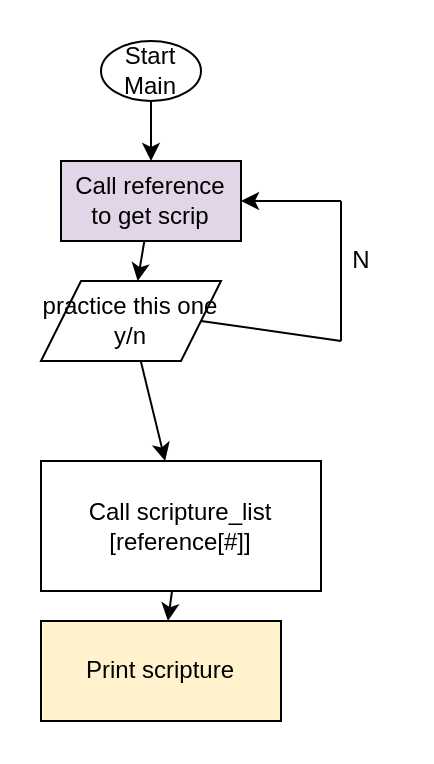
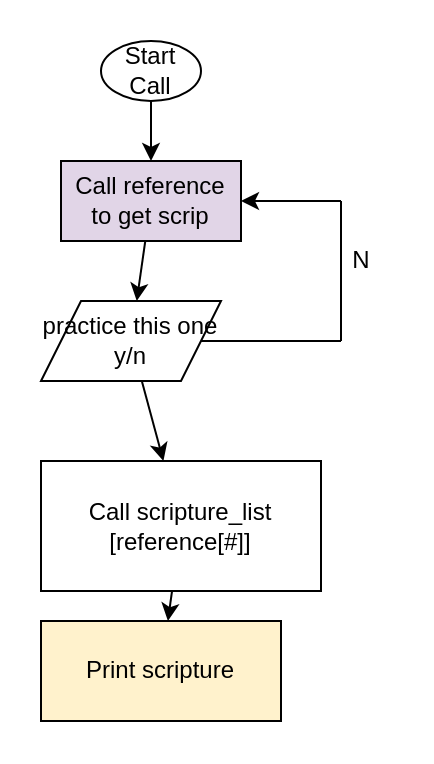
(151, 71) -> (151, 71)
(131, 321) -> (131, 341)
